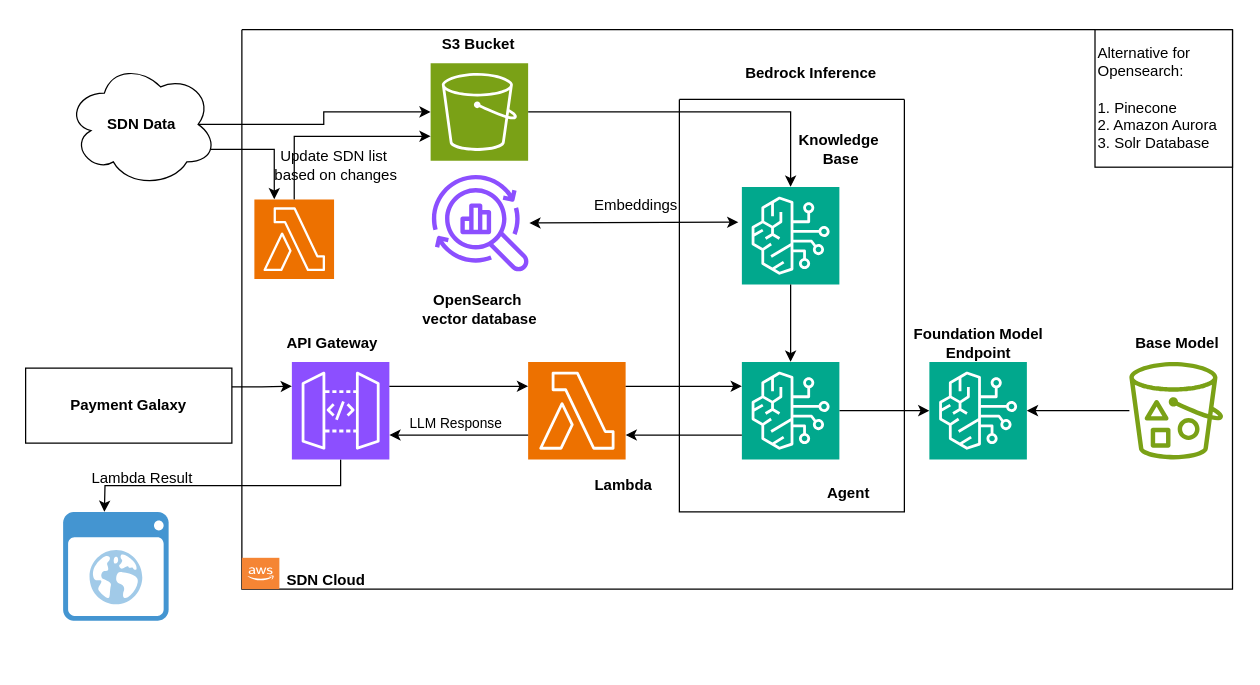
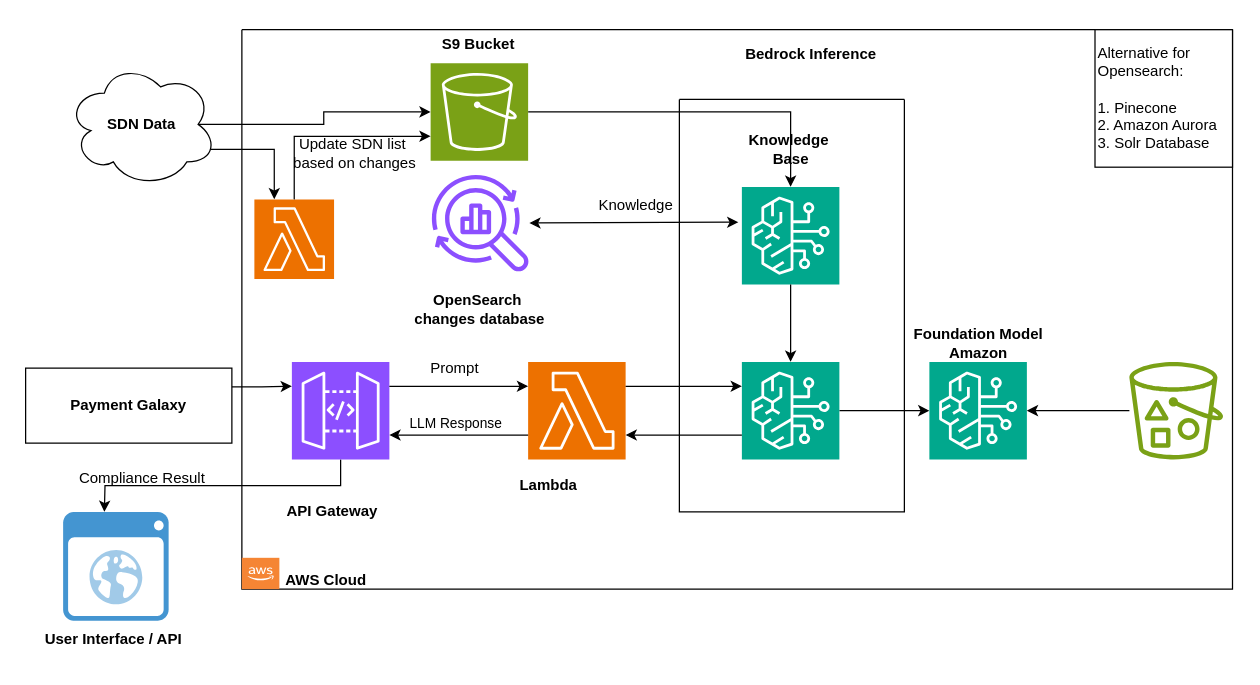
(479, 44) -> (479, 44)
(811, 73) -> (811, 55)
(841, 149) -> (791, 149)
(336, 166) -> (354, 153)
(636, 206) -> (636, 206)
(480, 309) -> (480, 309)
(332, 343) -> (332, 512)
(979, 343) -> (979, 343)
(1176, 343) -> none
none -> (454, 368)
(143, 478) -> (143, 478)
(623, 486) -> (548, 486)
(848, 493) -> none
(326, 581) -> (326, 581)
none -> (113, 639)
